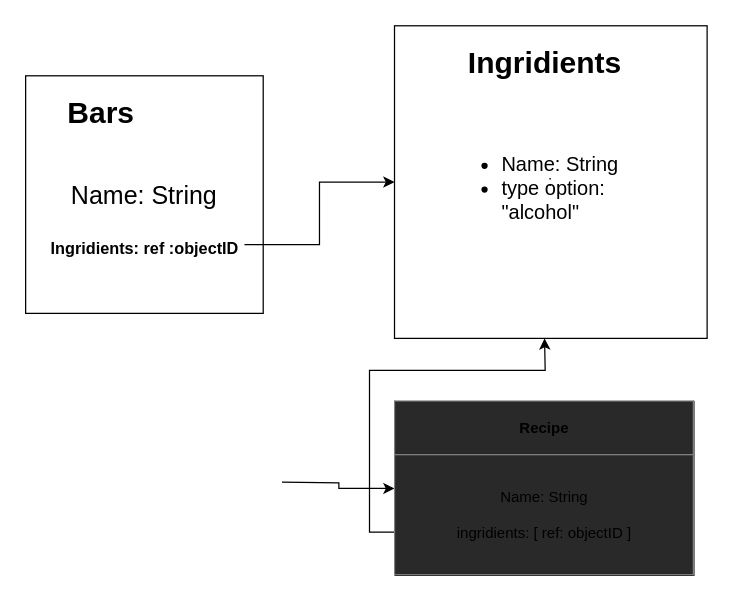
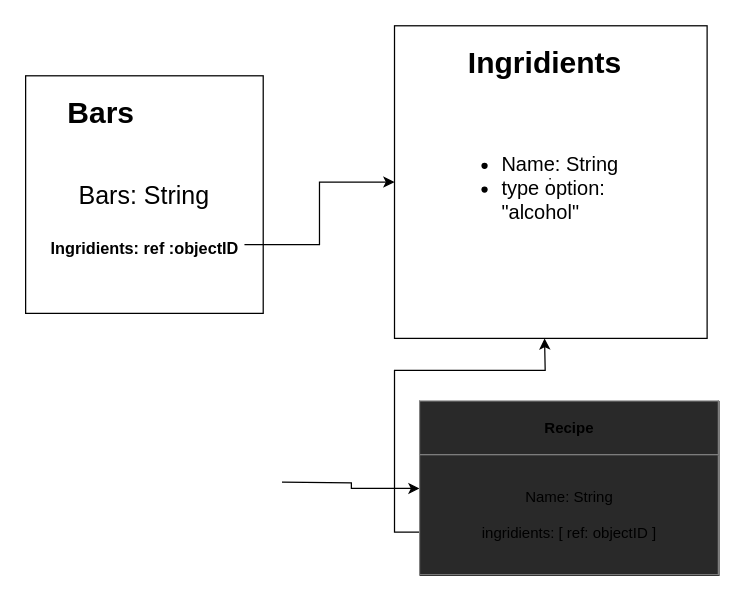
(144, 194) -> (144, 194)
(544, 488) -> (569, 488)
